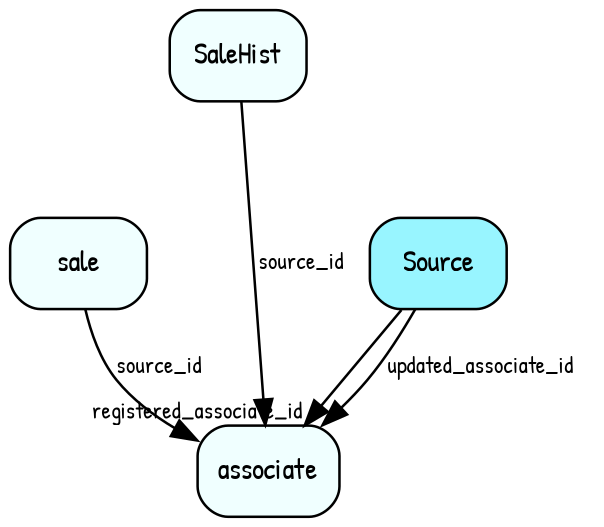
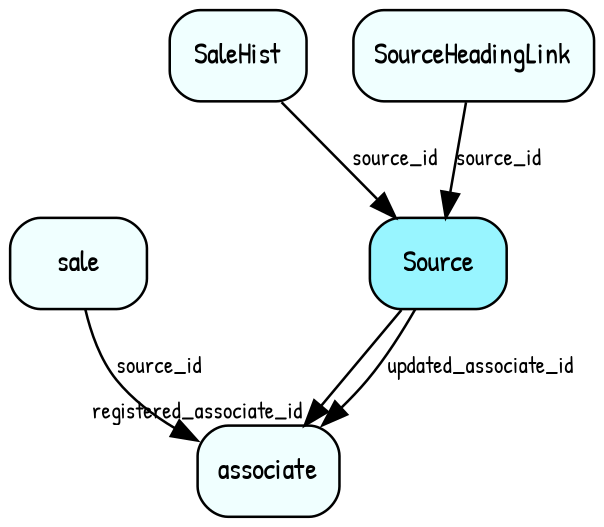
none -> (474, 56)
(252, 250) -> (329, 151)
